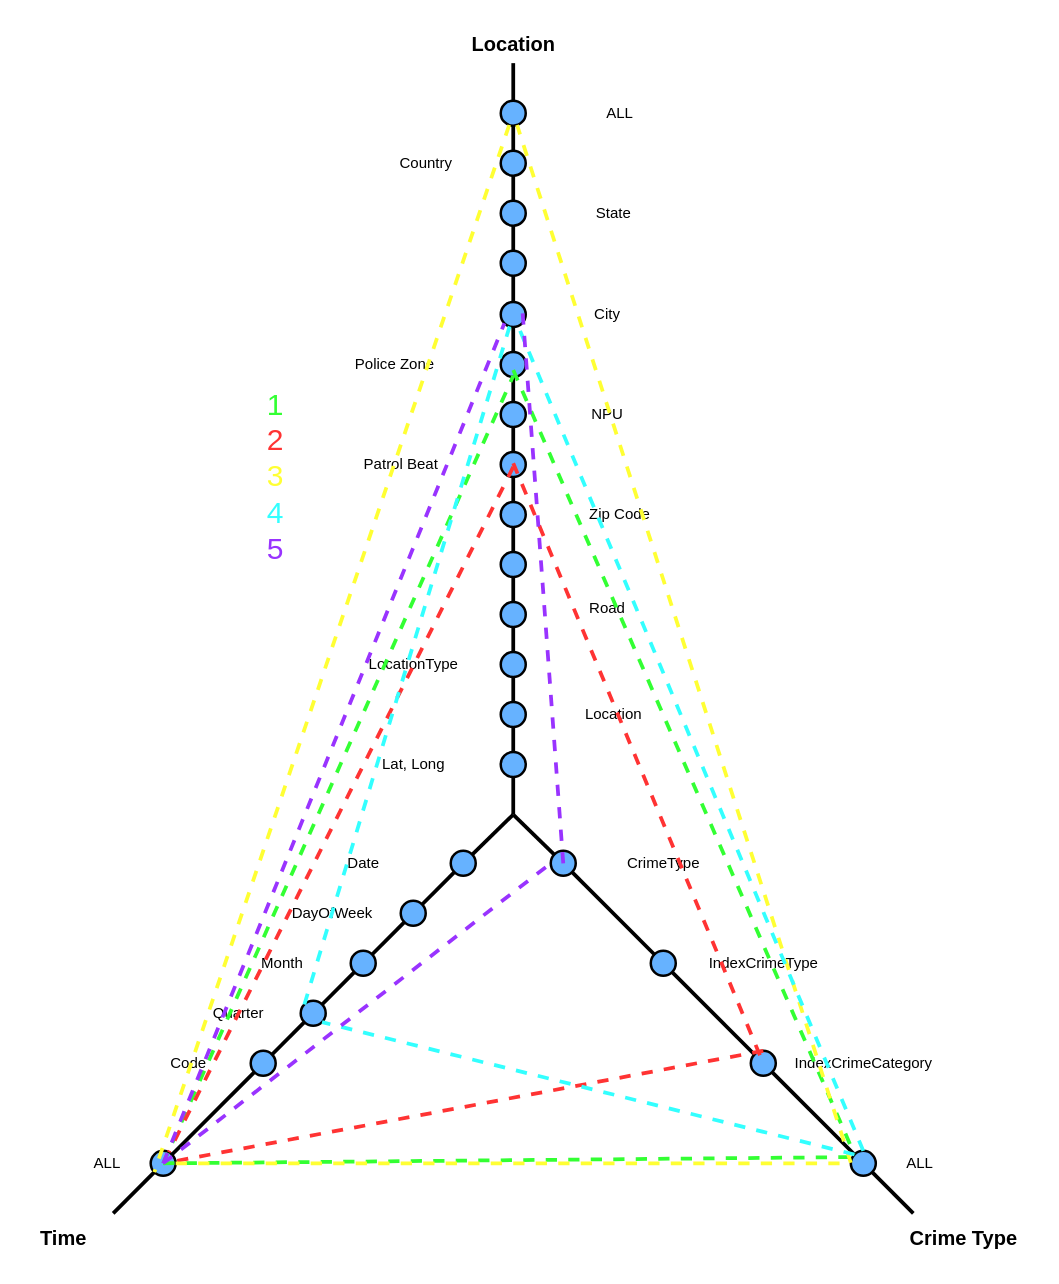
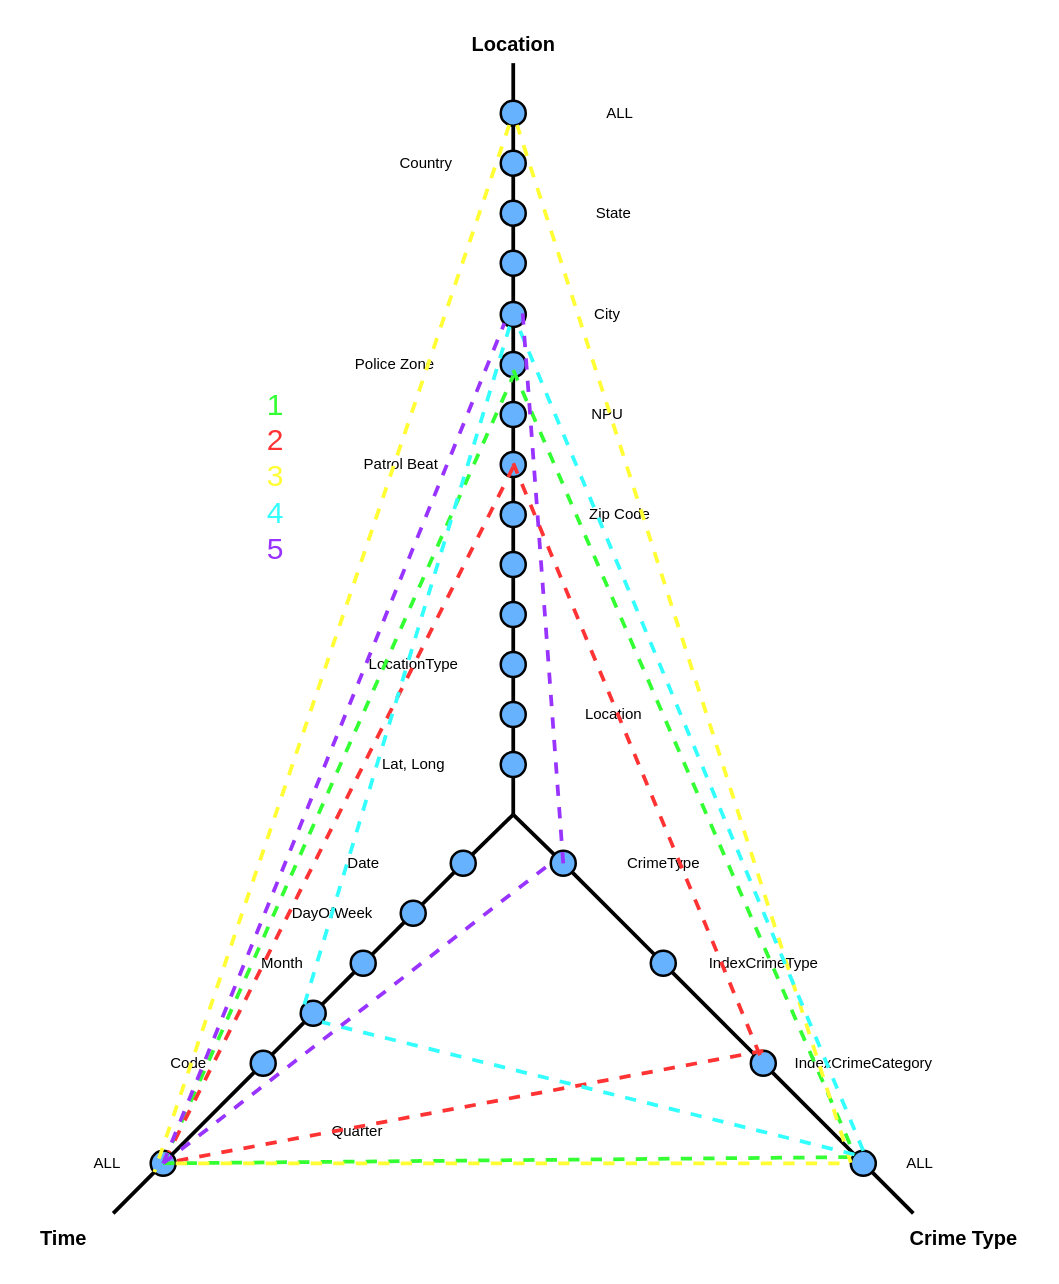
(607, 608) -> none
(238, 1013) -> (357, 1132)
